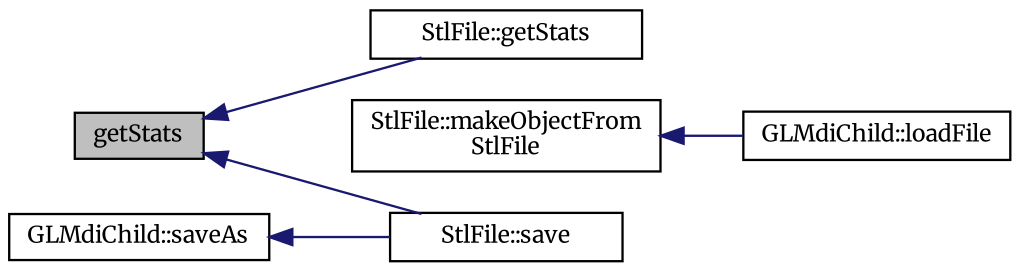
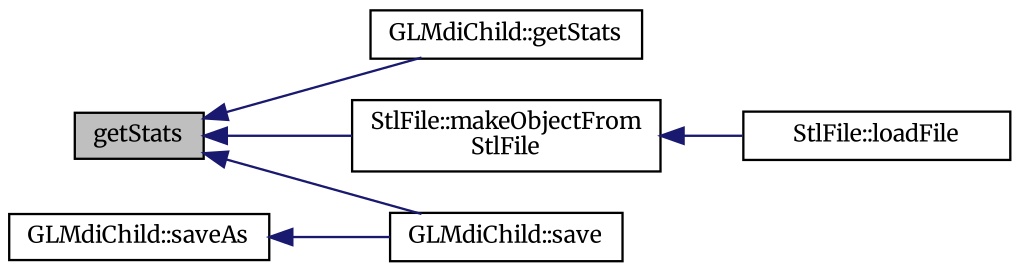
(506, 35) -> (506, 35)
none -> (290, 136)
(877, 136) -> (877, 136)
(506, 237) -> (506, 237)
